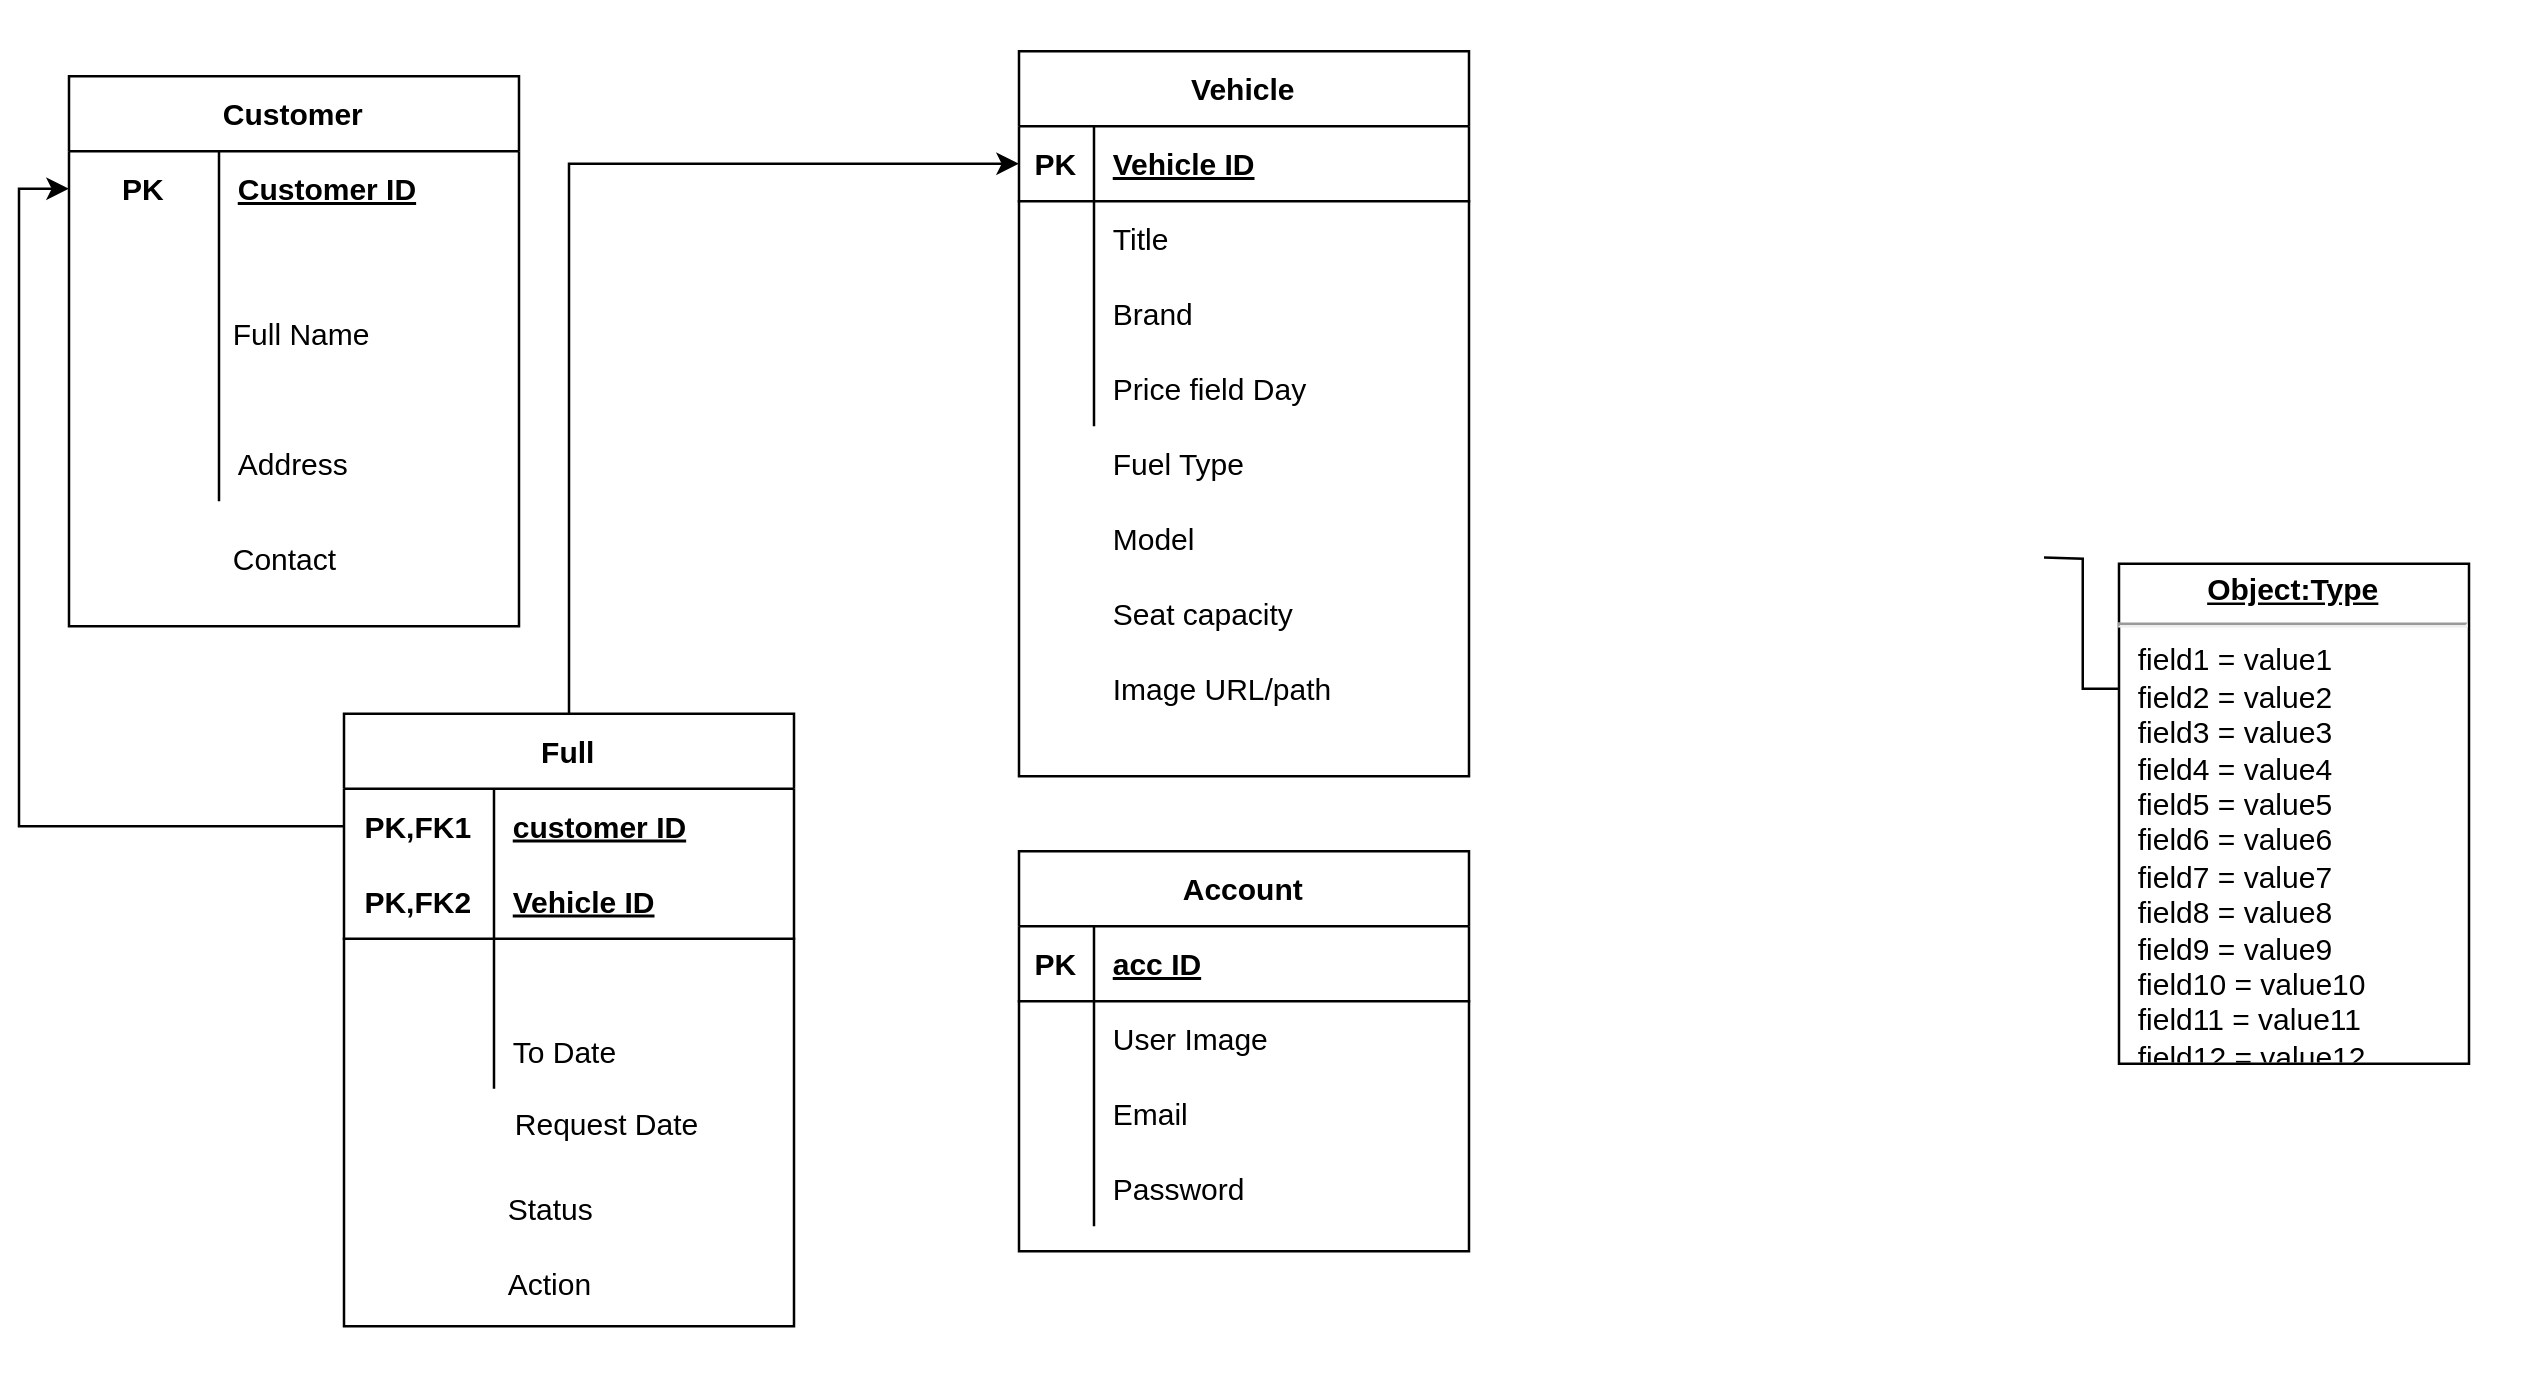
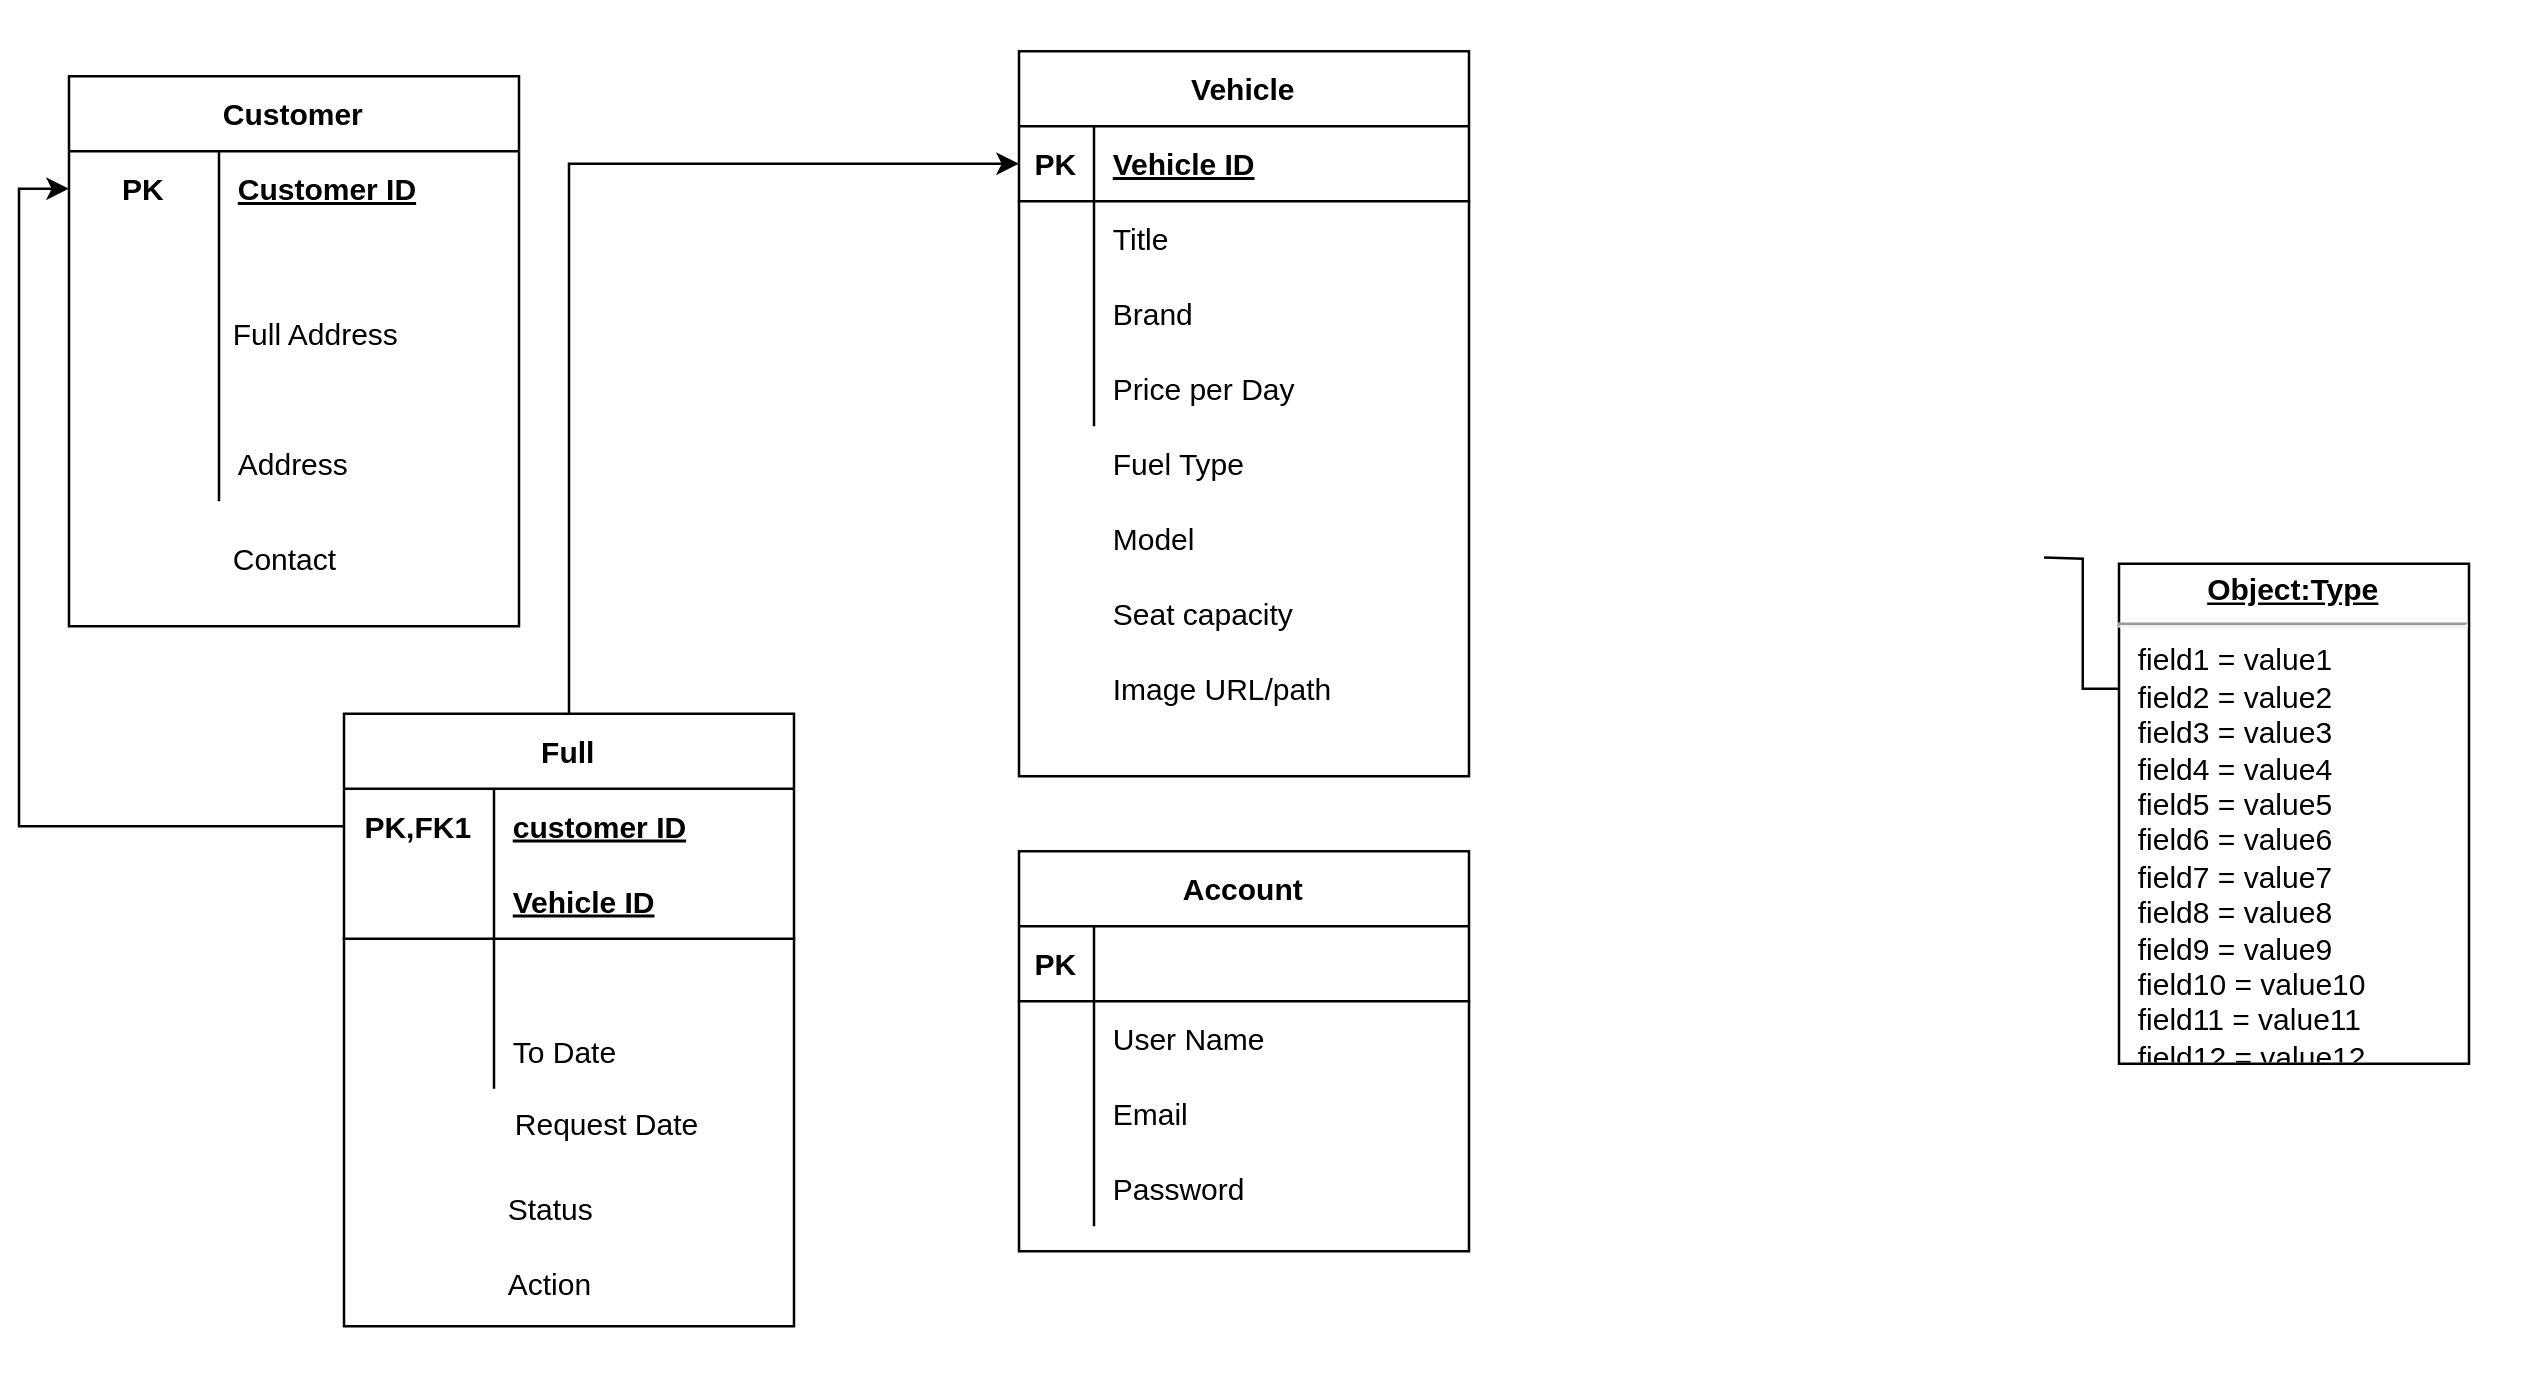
(296, 335) -> (322, 335)
(1219, 390) -> (1210, 390)
(419, 901) -> none
(1281, 964) -> none
(1193, 1040) -> (1184, 1040)
